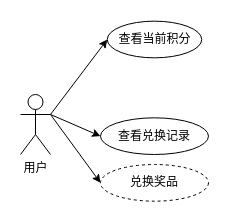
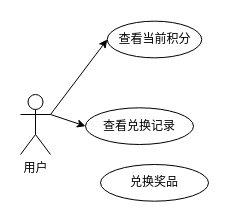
(155, 136) -> (140, 126)
(74, 147) -> none
(155, 183) -> (155, 183)
